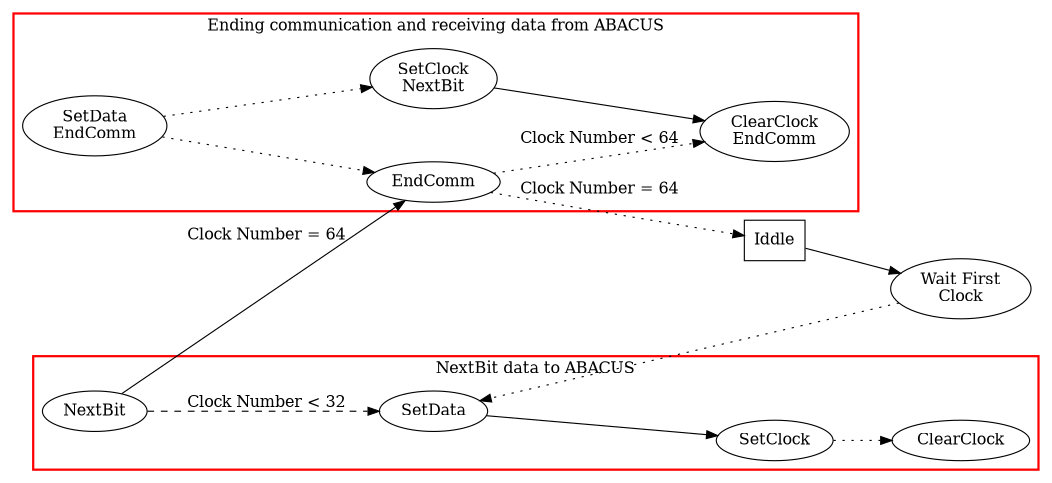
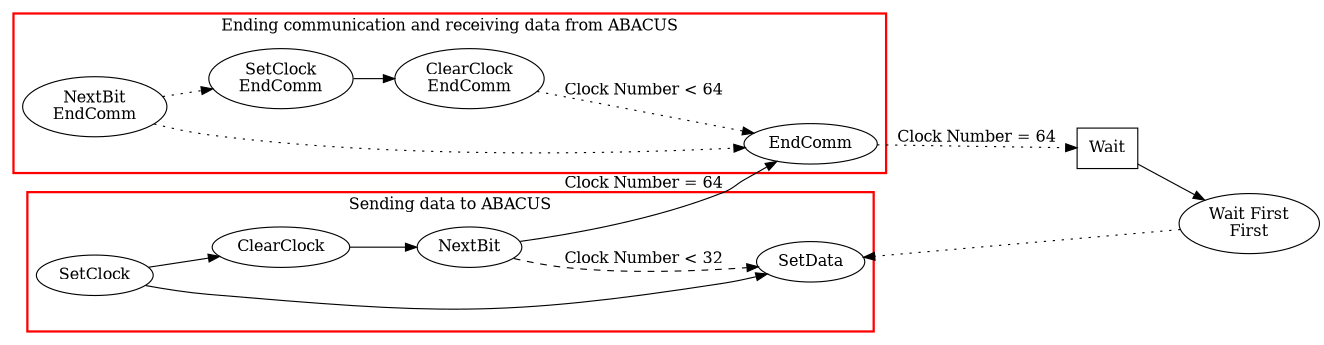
(434, 79) -> (281, 79)
(95, 126) -> (95, 107)
(593, 158) -> (640, 111)
(775, 240) -> (1107, 148)
none -> (378, 247)
(961, 289) -> (1249, 224)
(536, 369) -> (451, 205)
(596, 425) -> (451, 309)
(857, 440) -> (178, 263)
